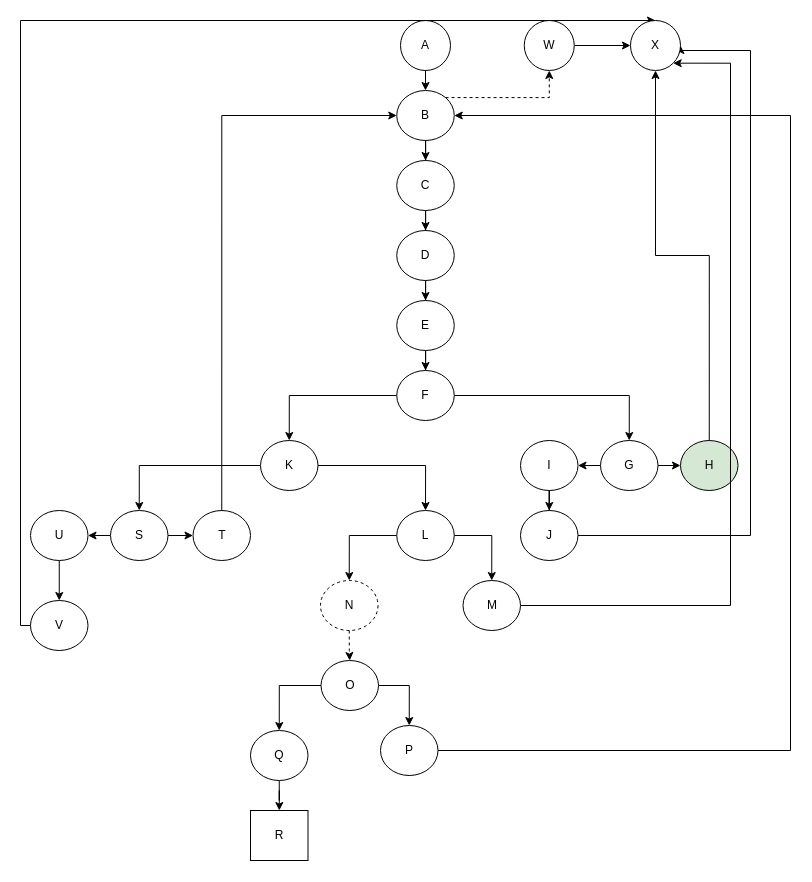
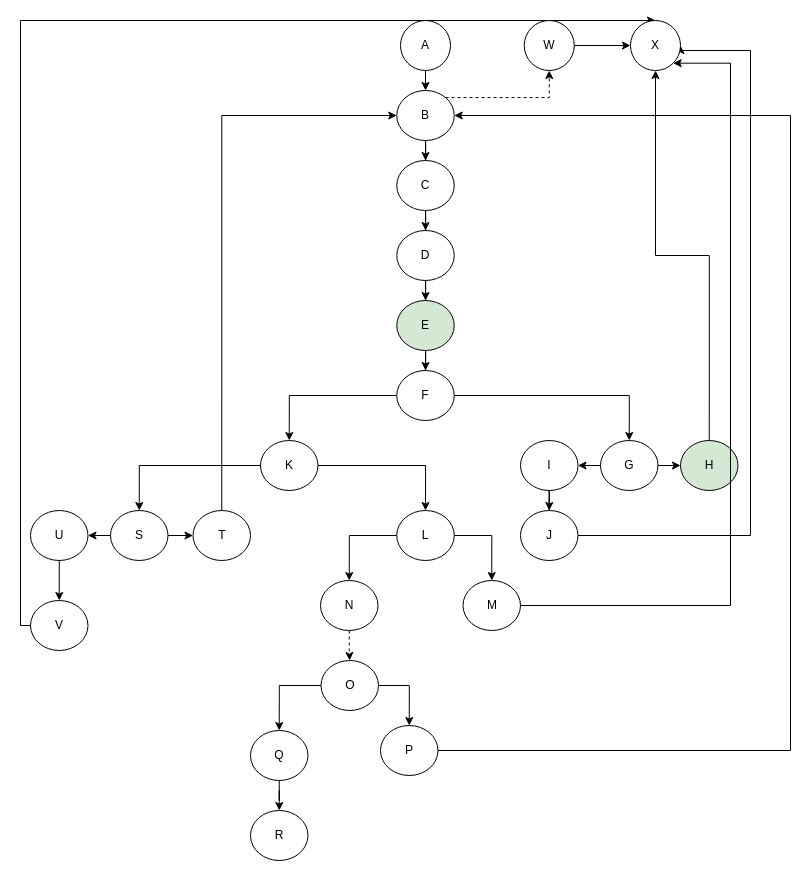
(426, 326) -> (426, 326)
(349, 606) -> (349, 606)
(279, 836) -> (279, 836)
